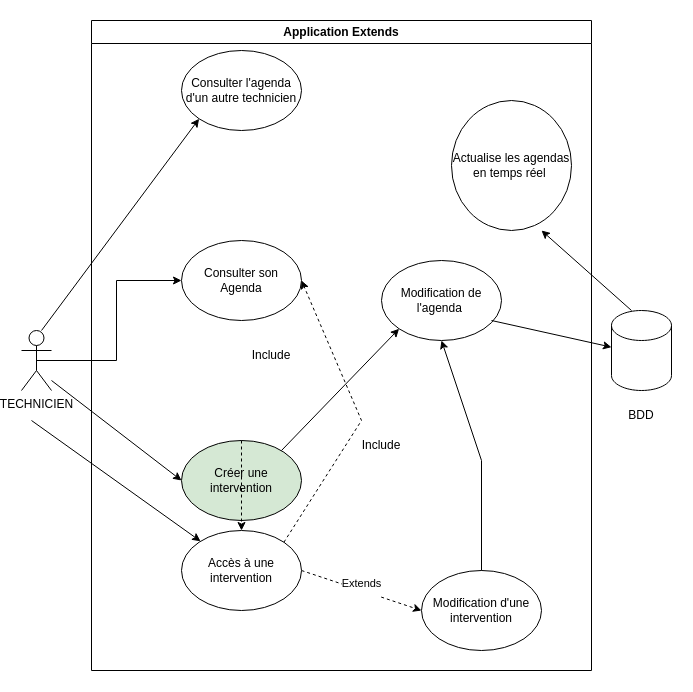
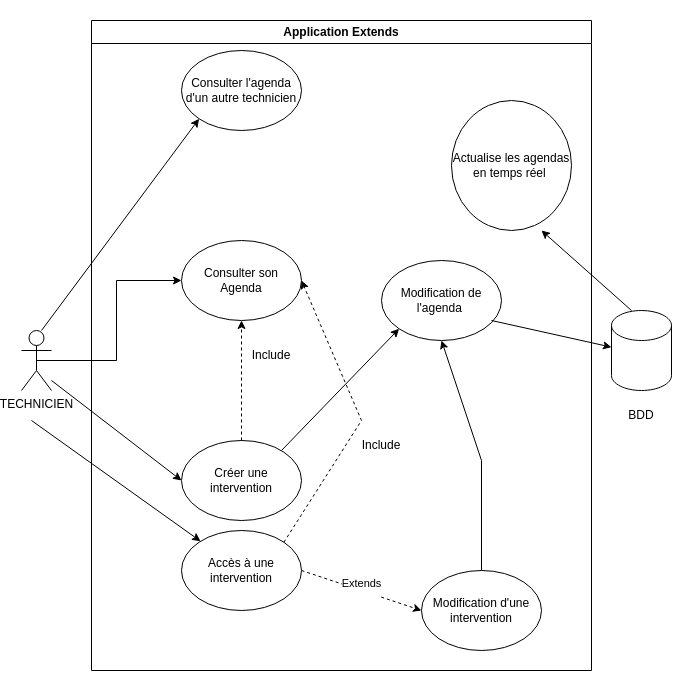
(242, 481) -> (242, 481)
(242, 482) -> (242, 384)
